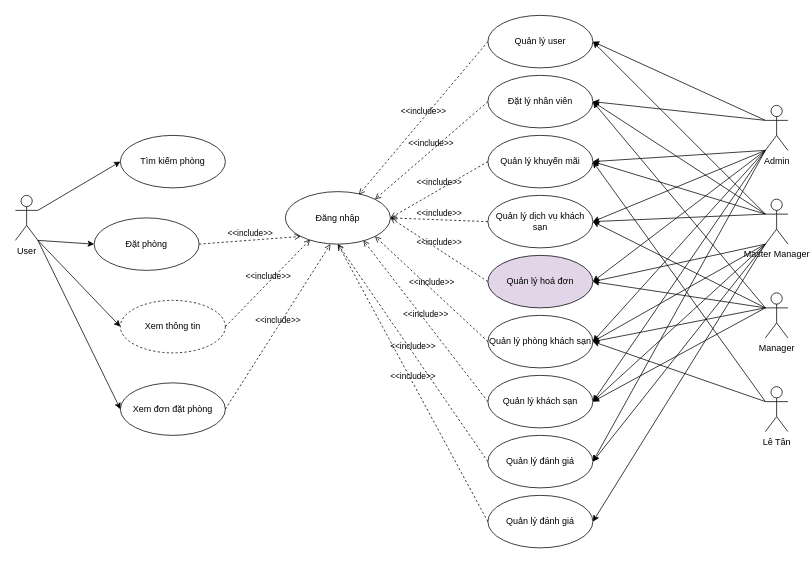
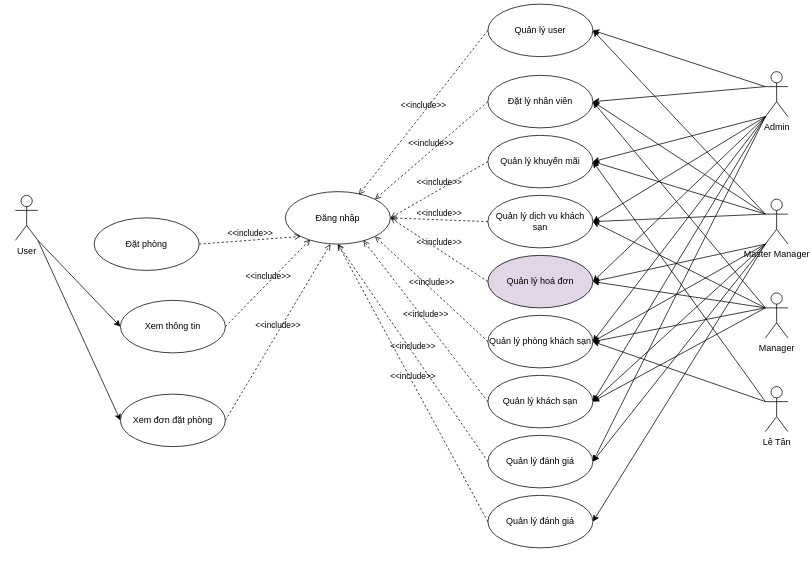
(540, 42) -> (540, 30)
(777, 128) -> (777, 94)
(173, 162) -> none
(77, 187) -> none
(65, 242) -> none
(173, 327) -> (173, 327)
(173, 409) -> (173, 420)
